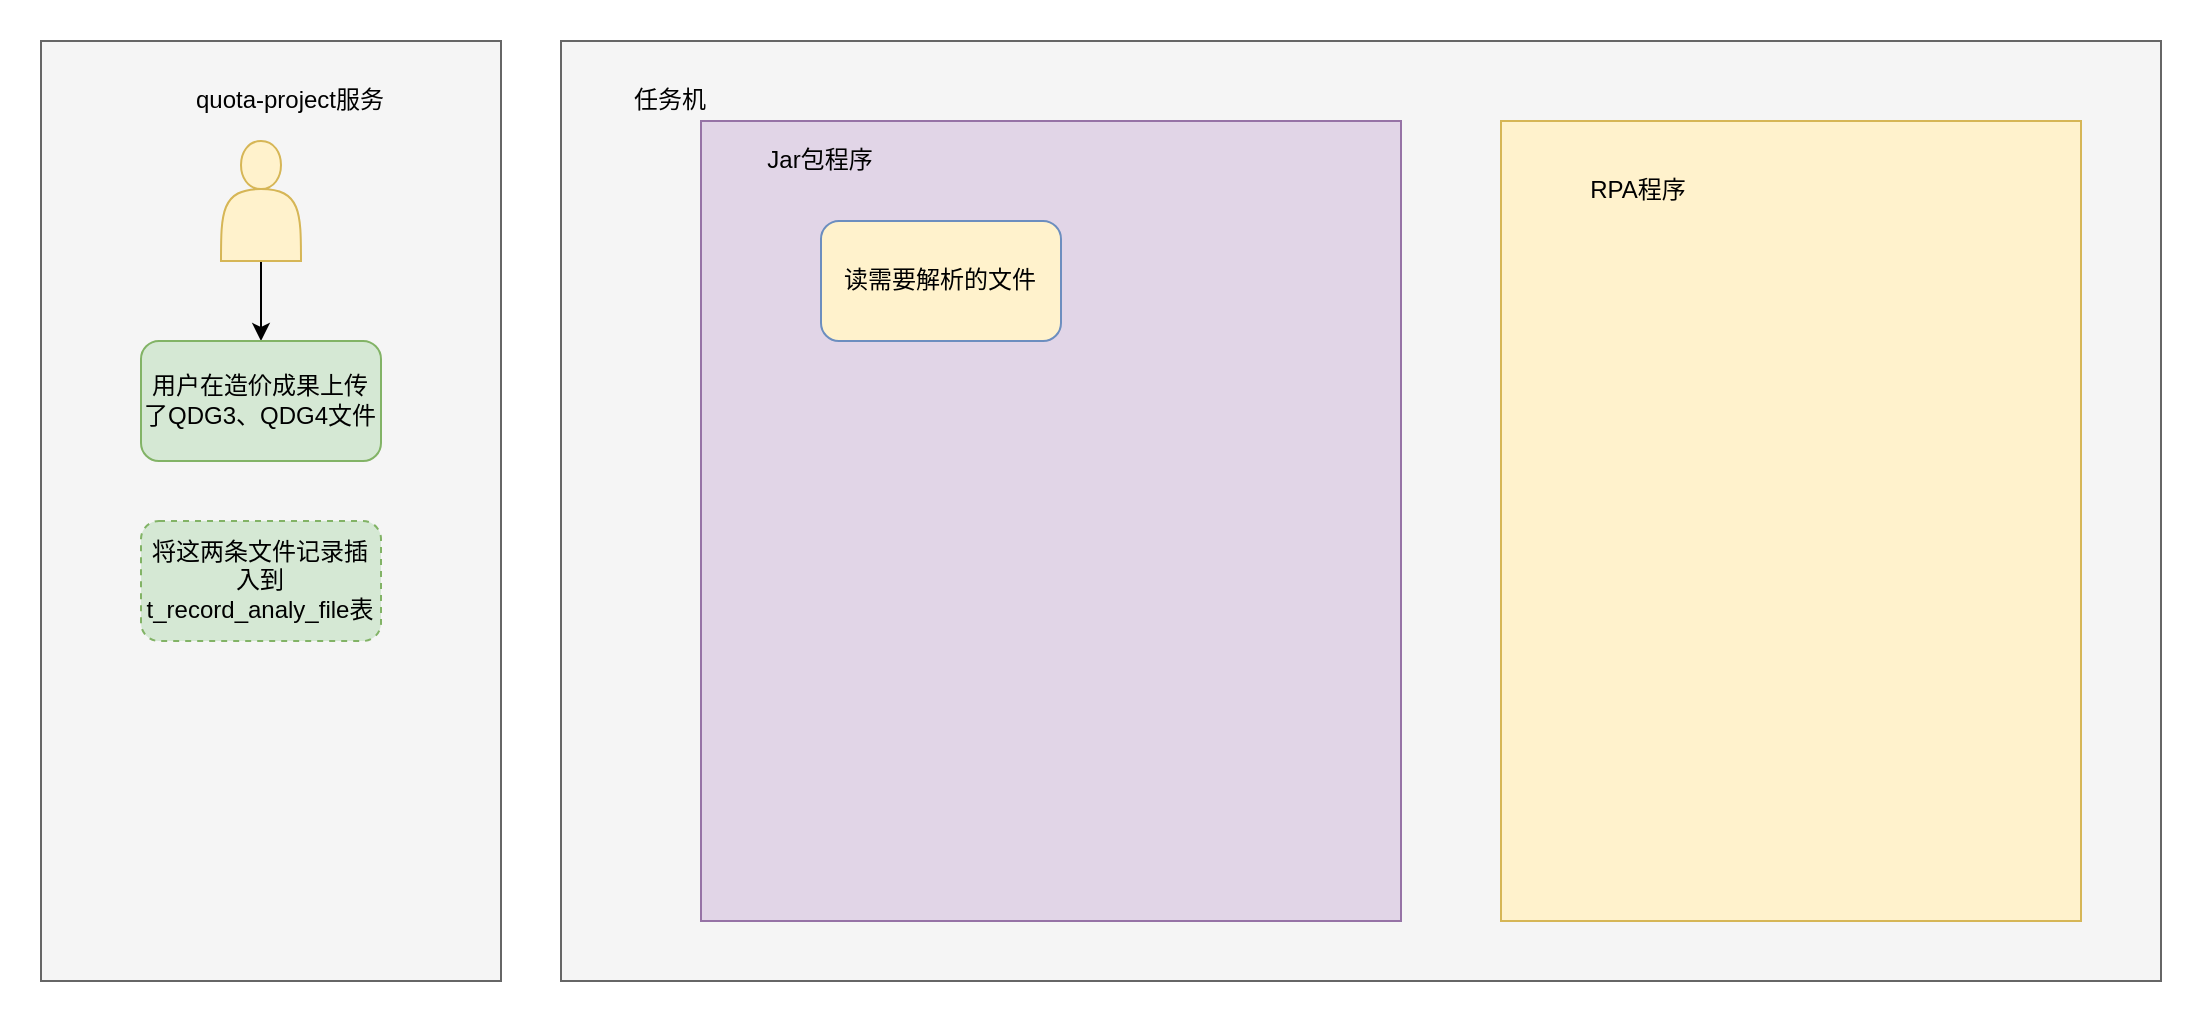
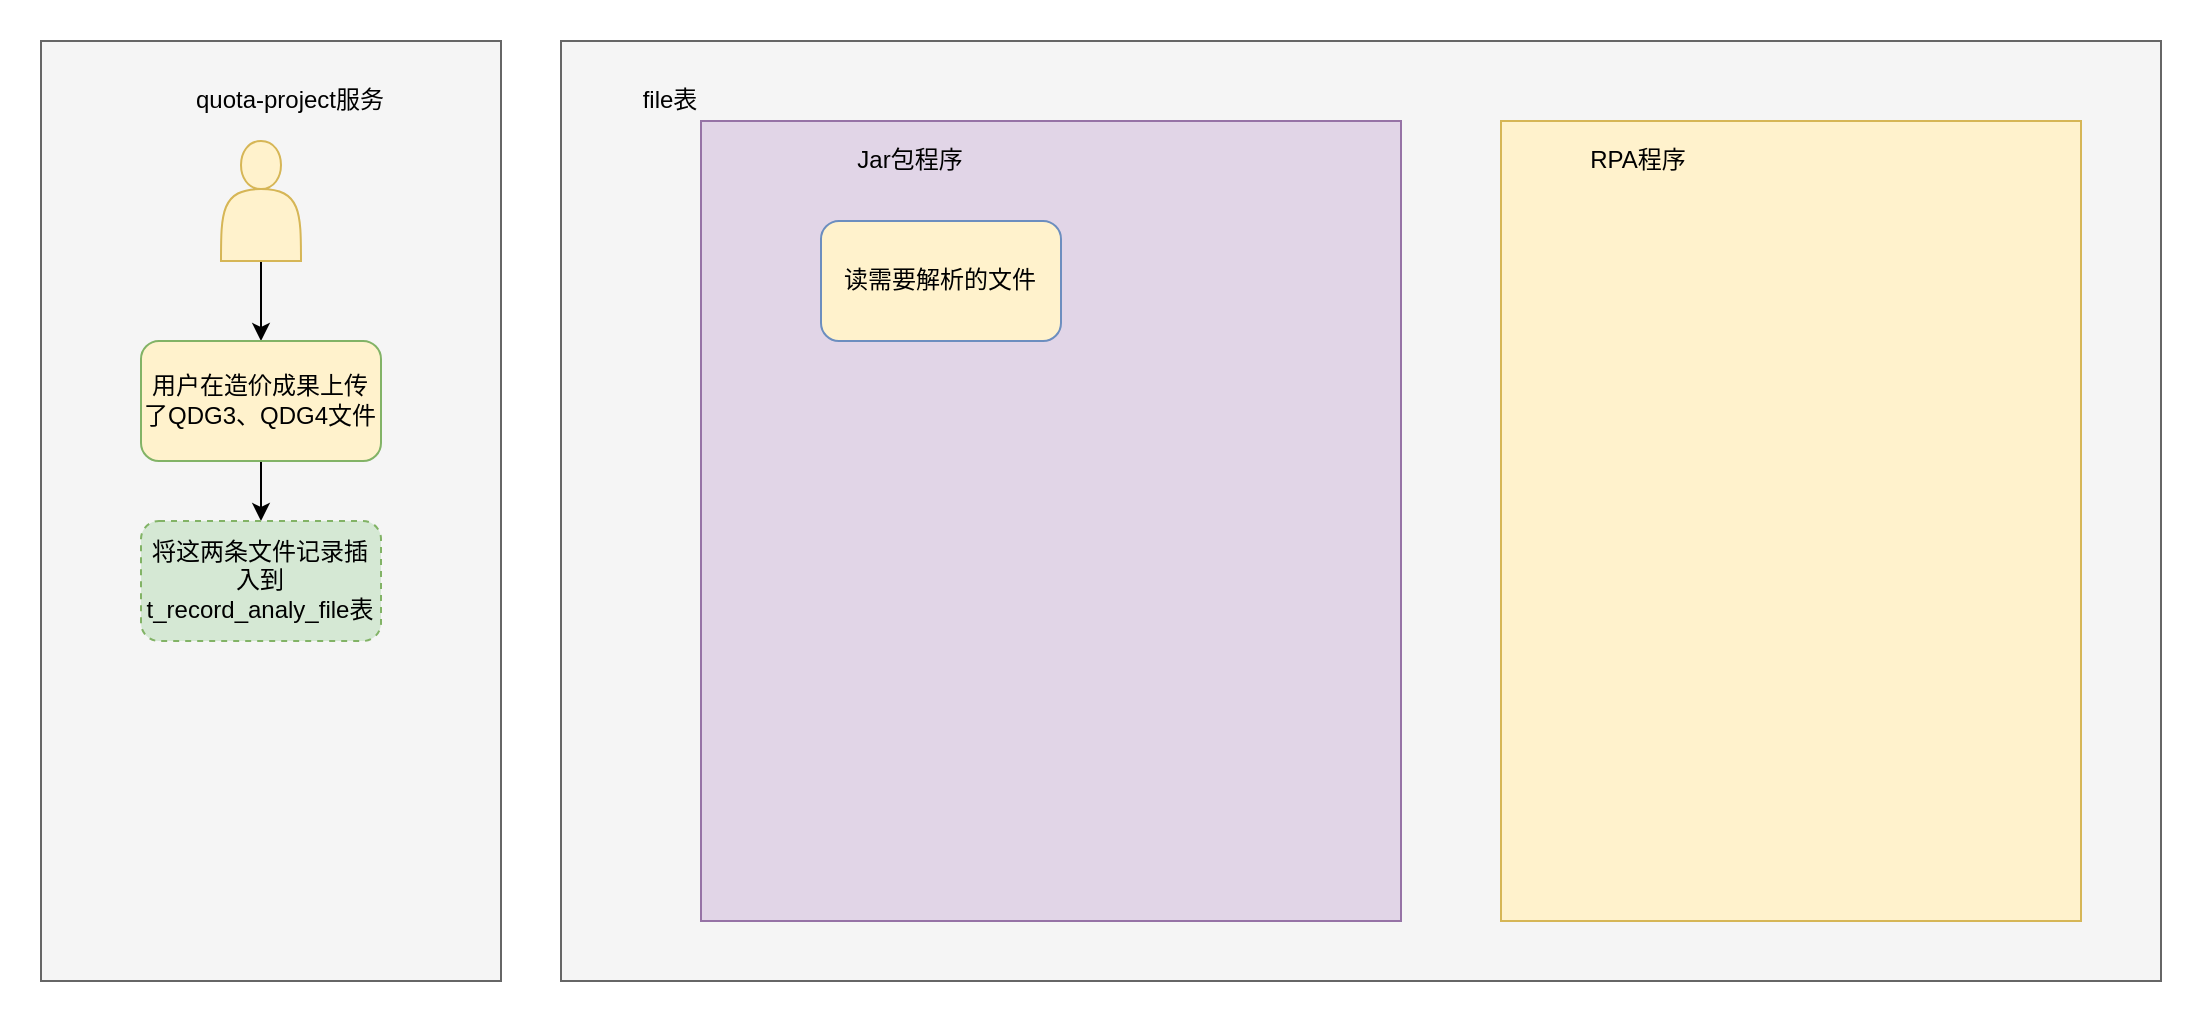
(671, 101) -> (671, 101)
(821, 161) -> (911, 161)
(1639, 191) -> (1639, 161)
(261, 401) -> (261, 401)
none -> (261, 498)
